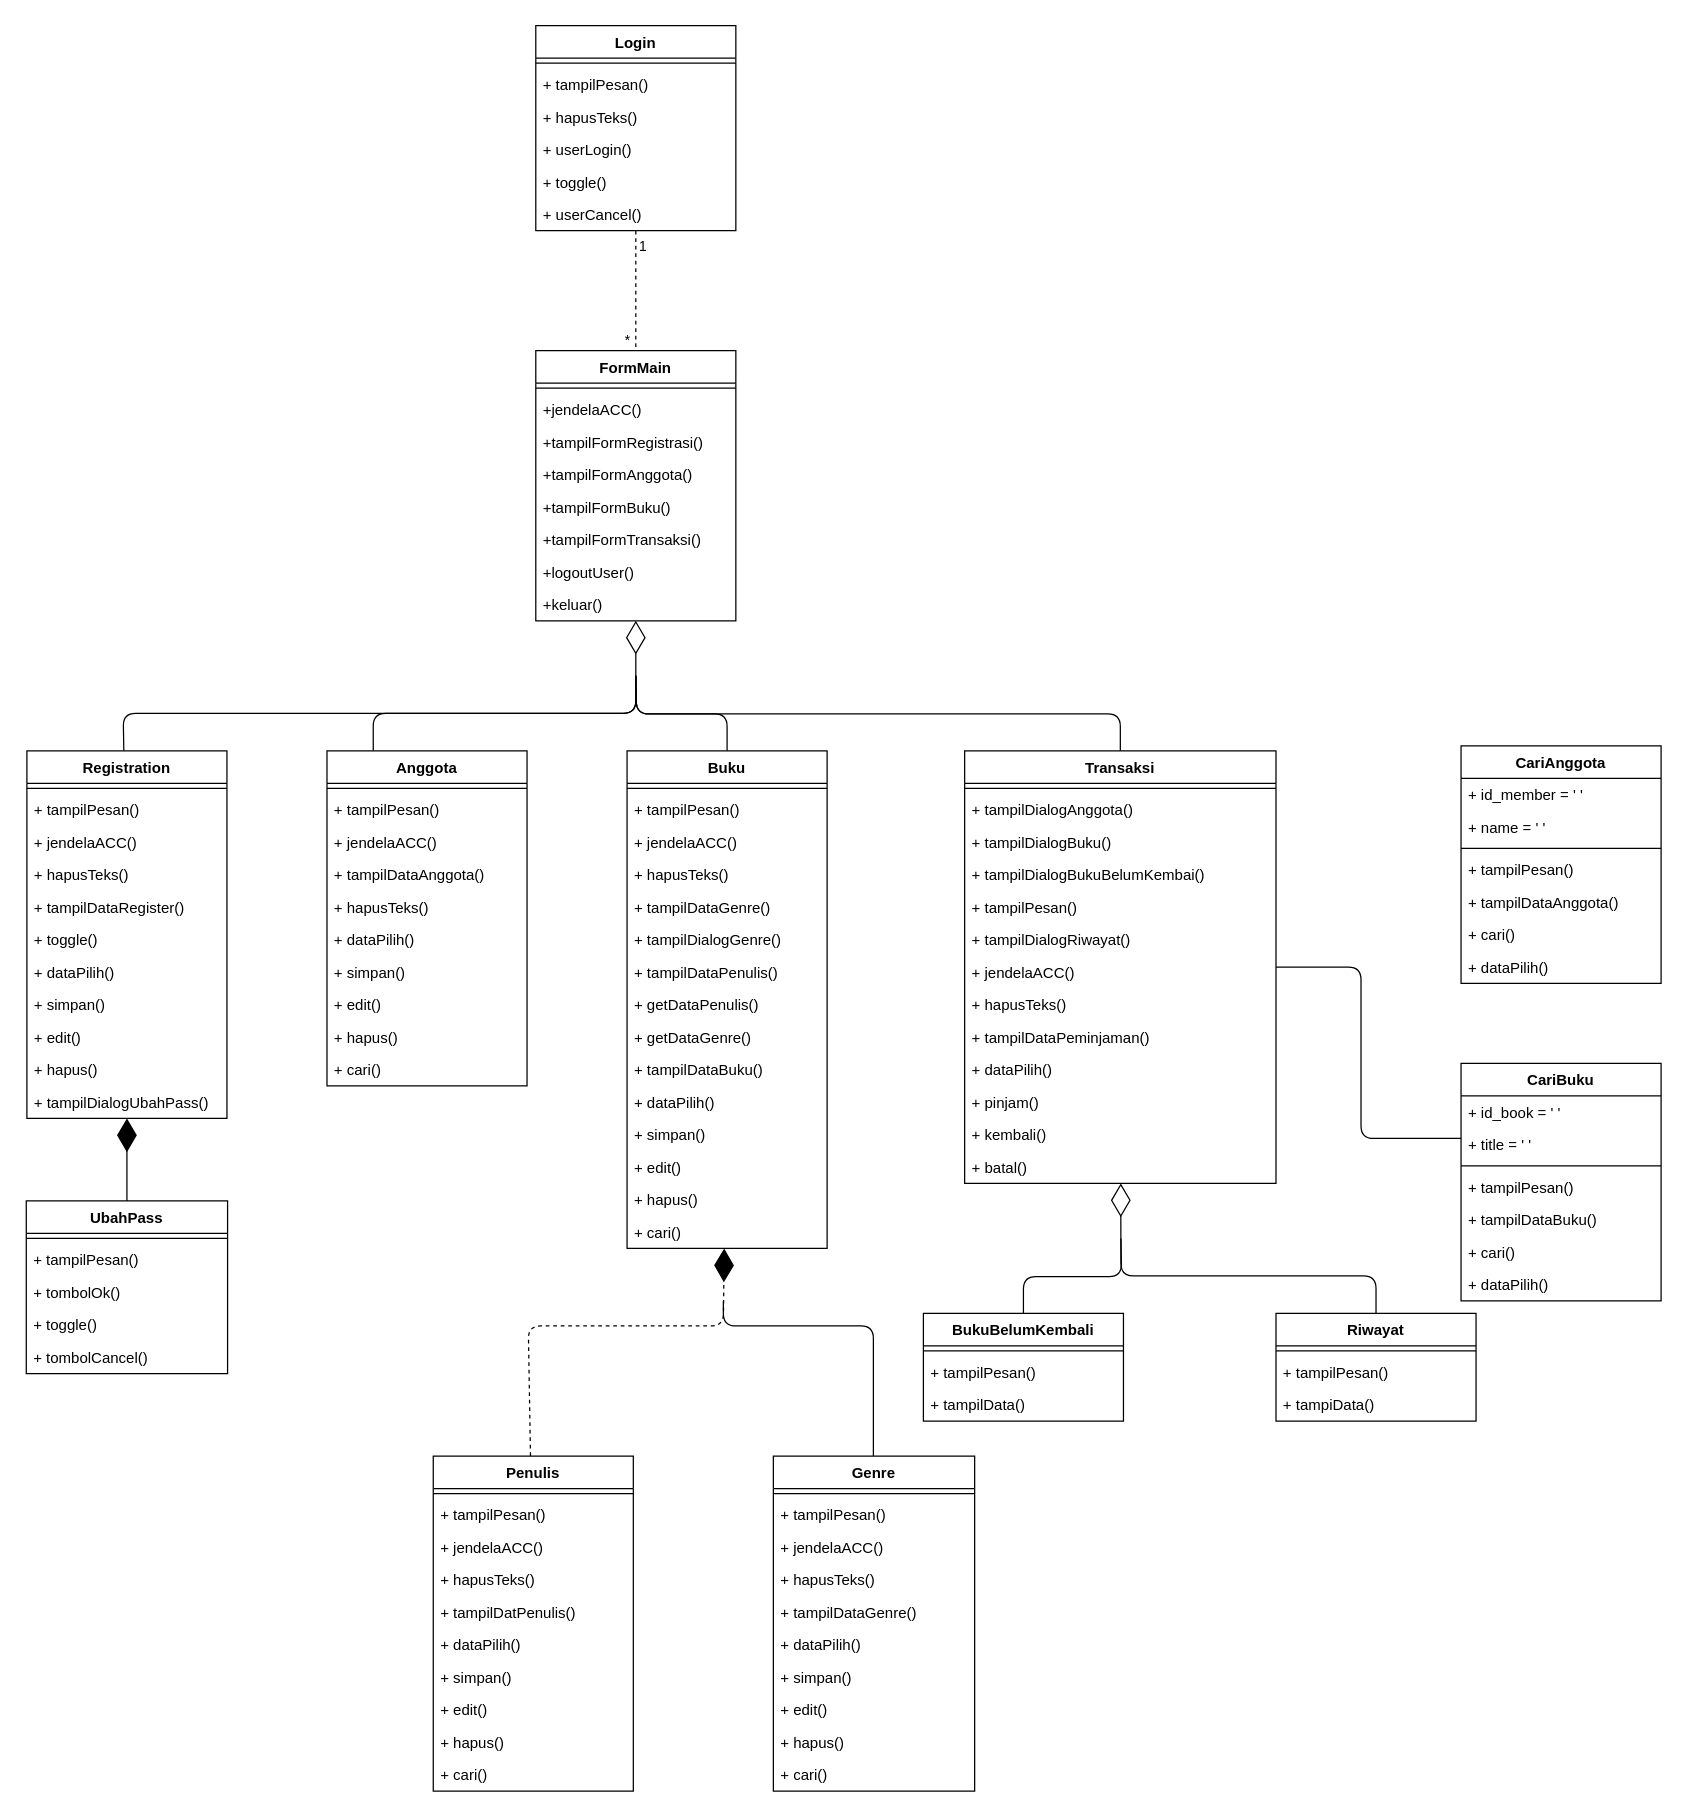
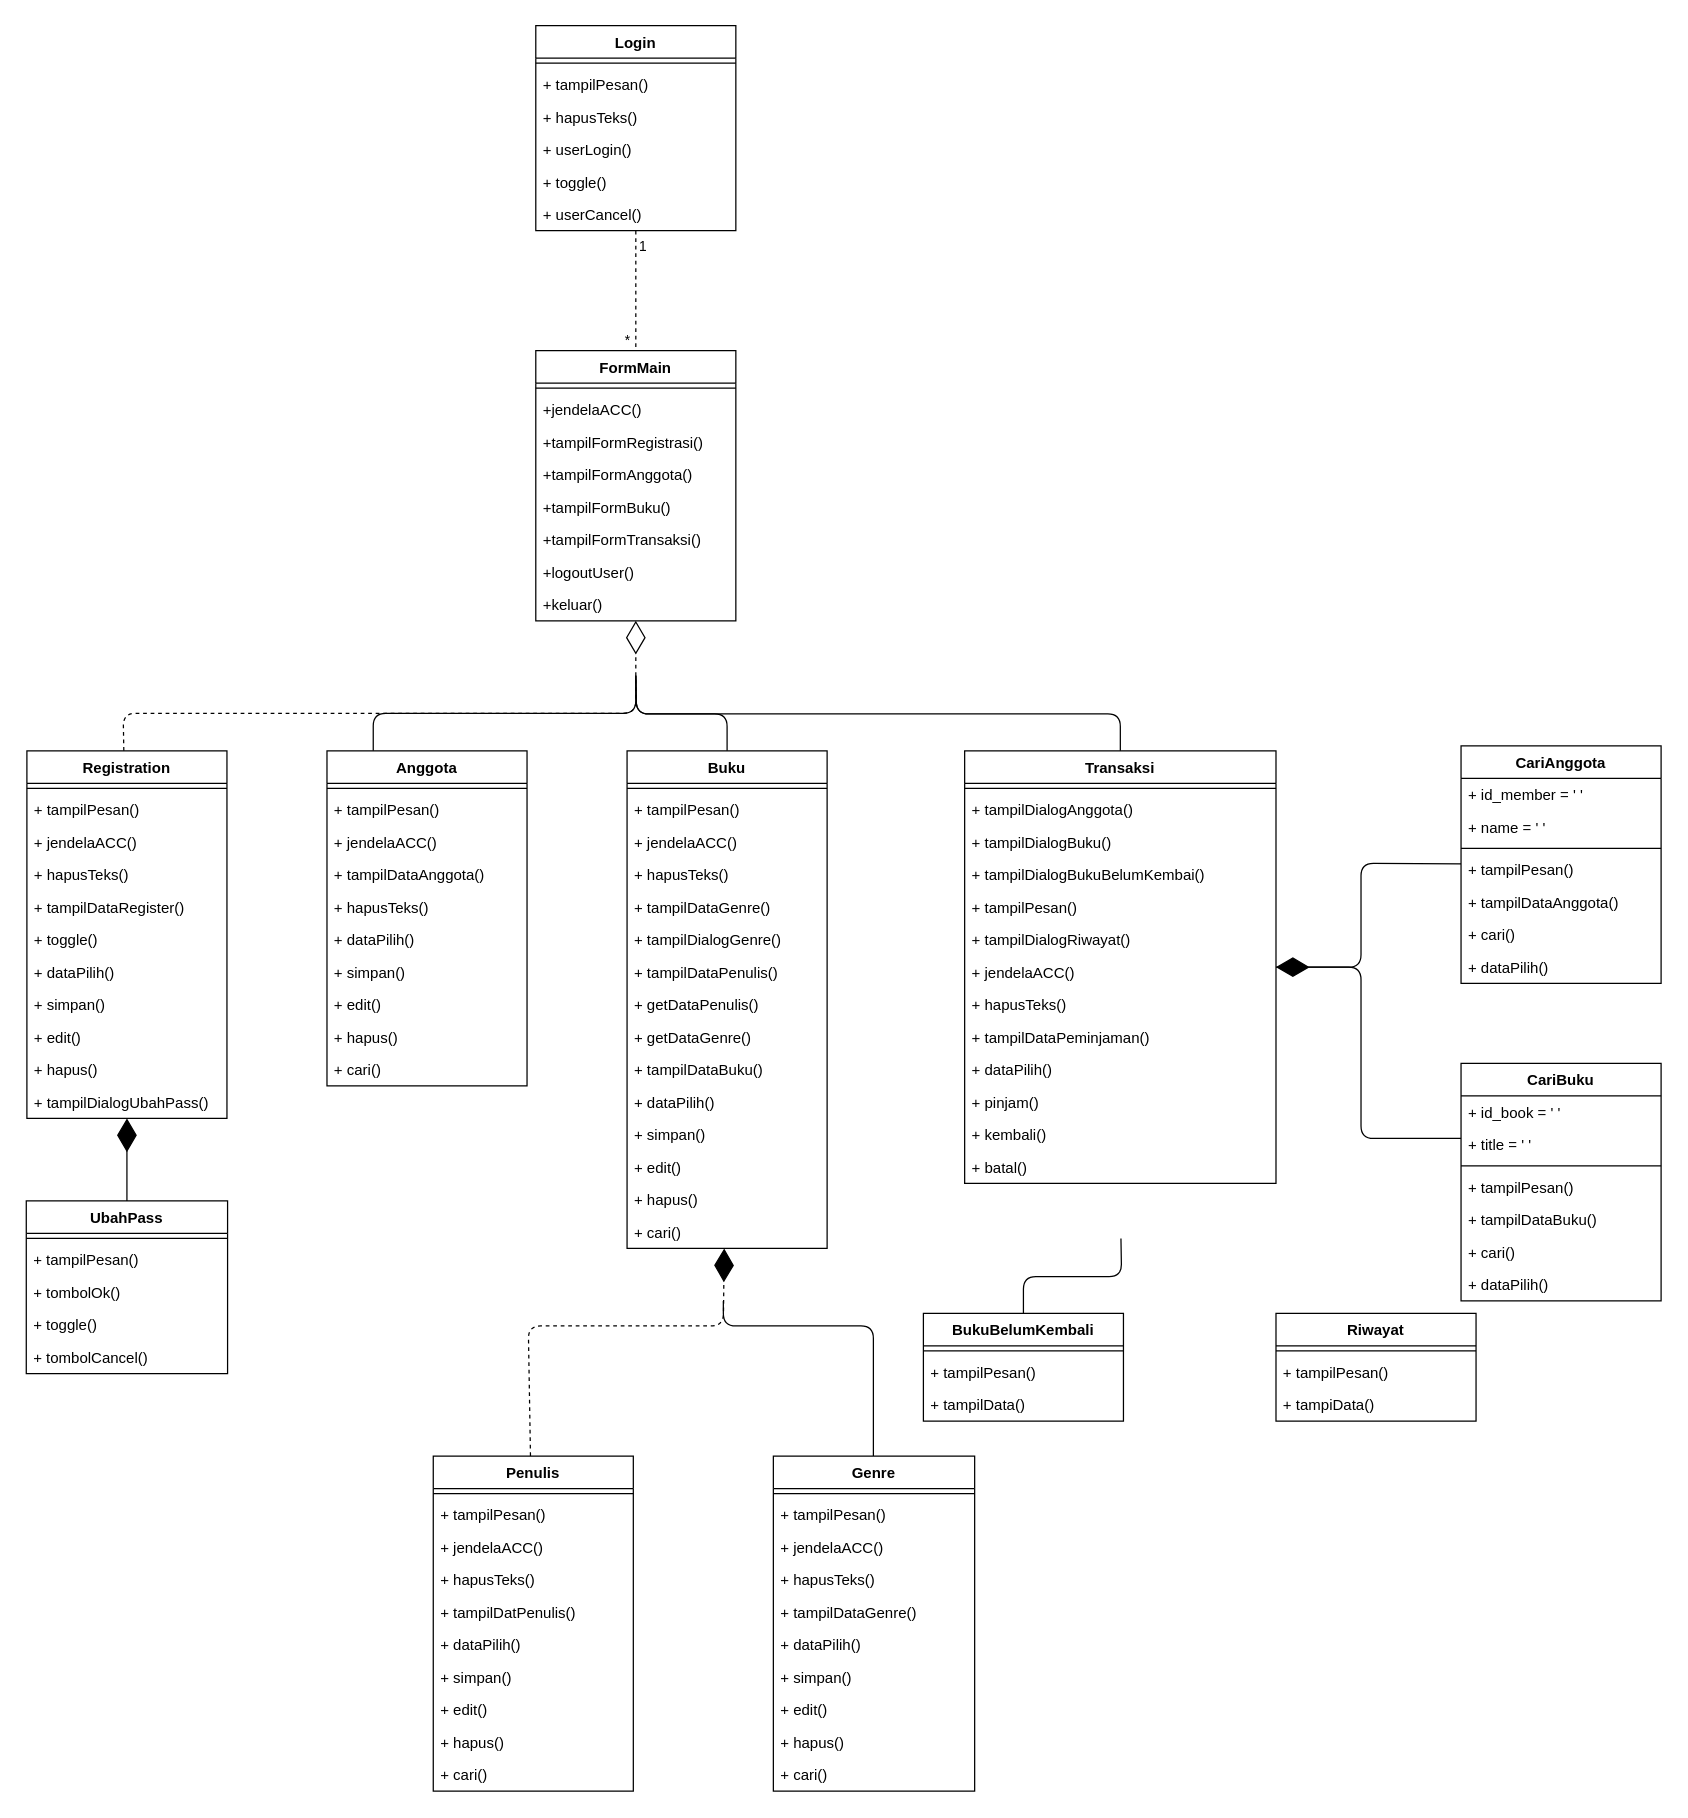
(238, 713) -> (238, 713)
none -> (1363, 868)
(1263, 1276) -> none
